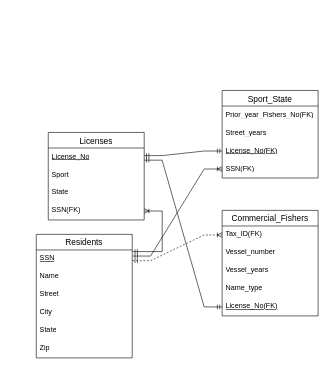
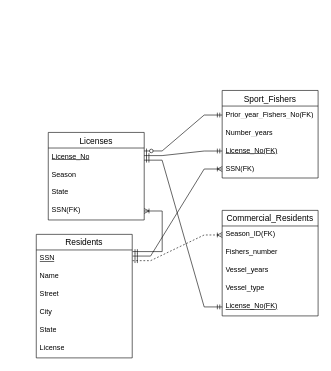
(270, 99) -> (270, 99)
(250, 132) -> (250, 132)
none -> (178, 137)
(62, 174) -> (64, 174)
(270, 219) -> (270, 219)
(246, 234) -> (252, 234)
(251, 252) -> (253, 252)
(244, 288) -> (247, 288)
(45, 348) -> (53, 348)
